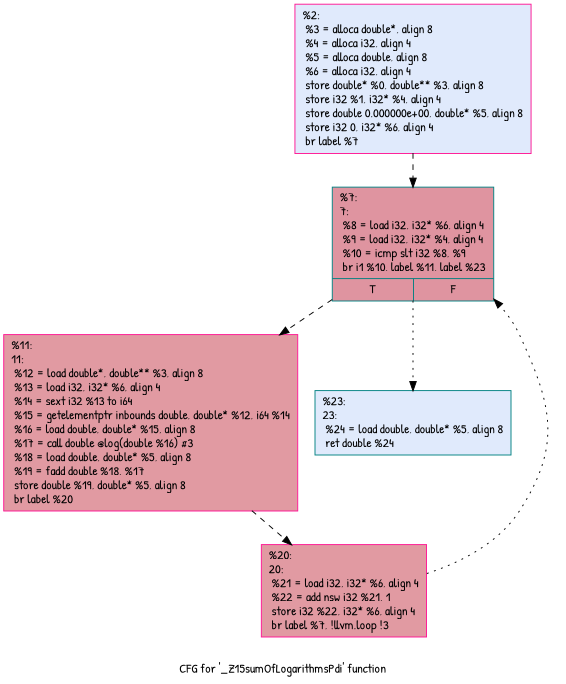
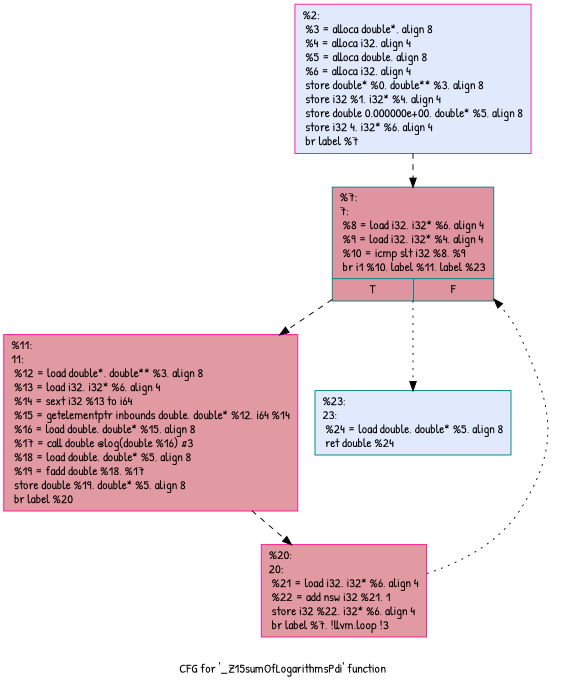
(368, 127) -> (368, 127)
